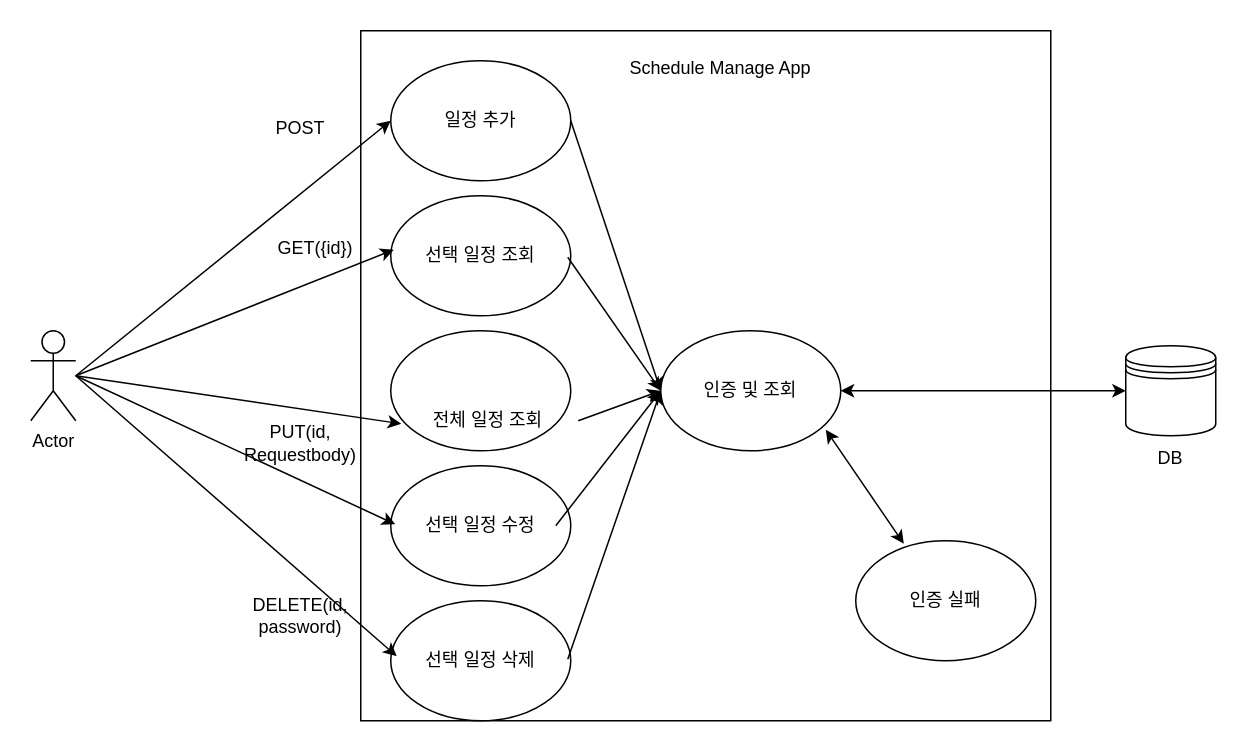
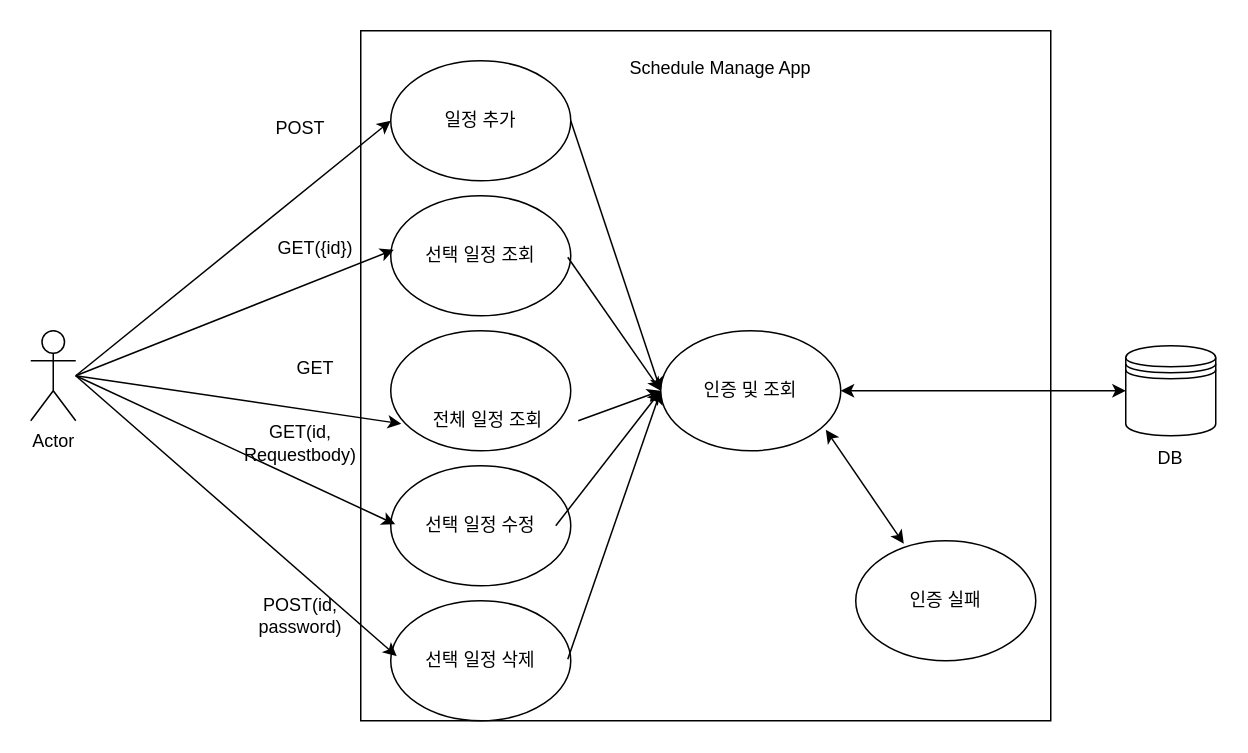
none -> (316, 368)
(301, 443) -> (301, 443)
(301, 616) -> (301, 616)
